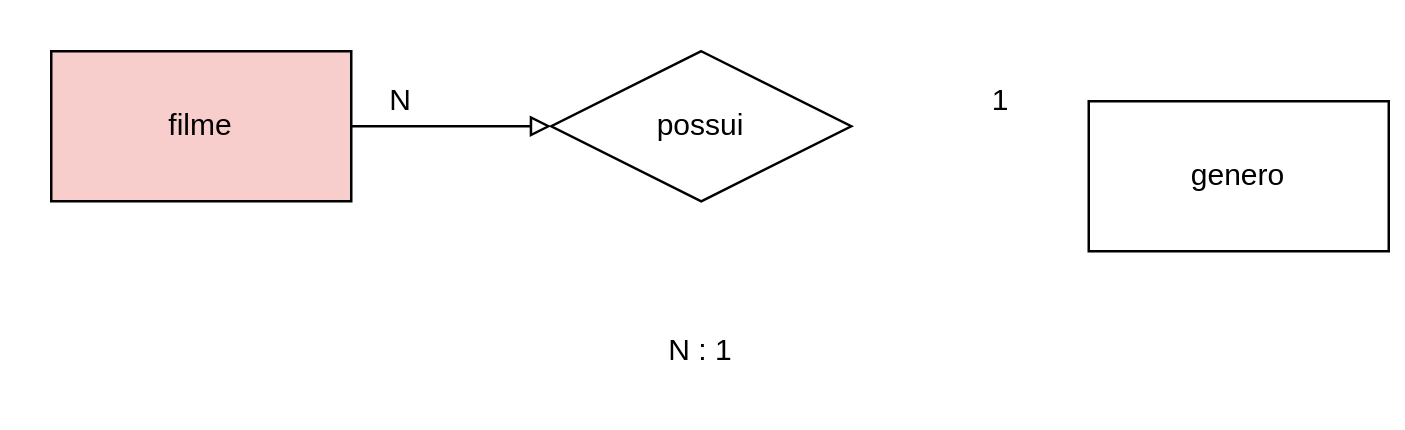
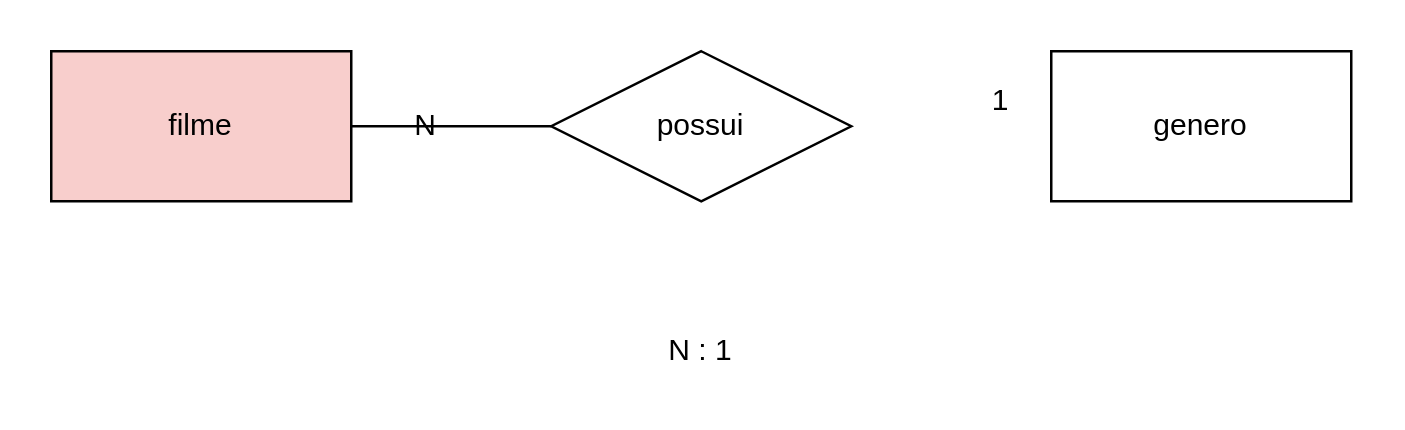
(401, 101) -> (426, 126)
(529, 126) -> (538, 126)
(1239, 176) -> (1201, 126)
